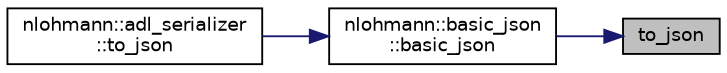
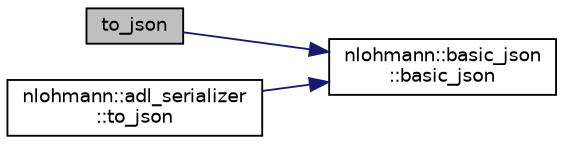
(580, 36) -> (246, 41)
